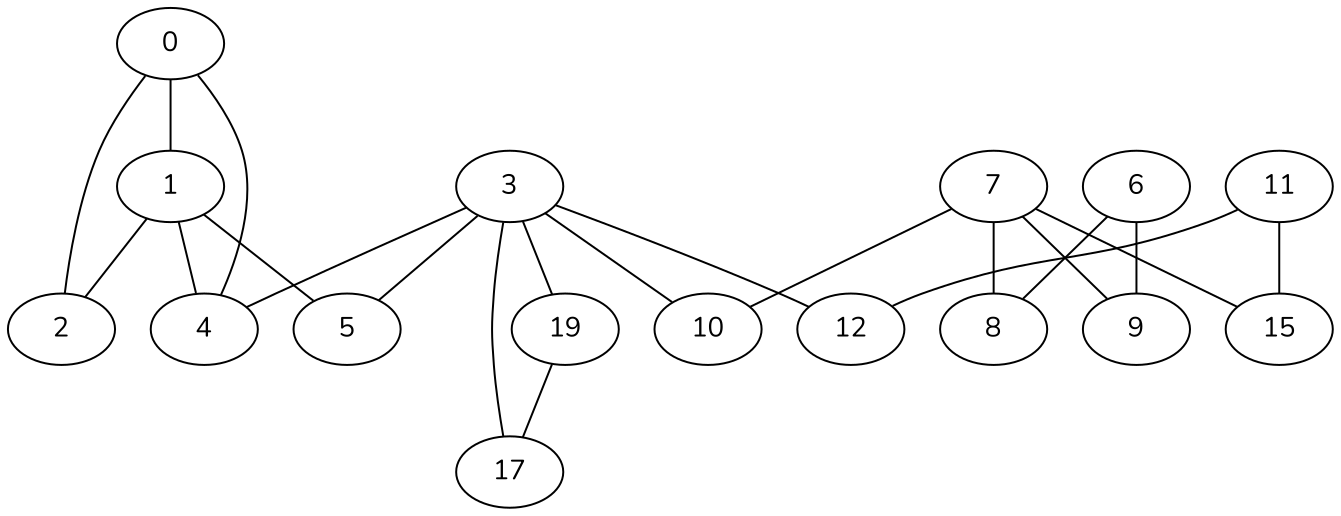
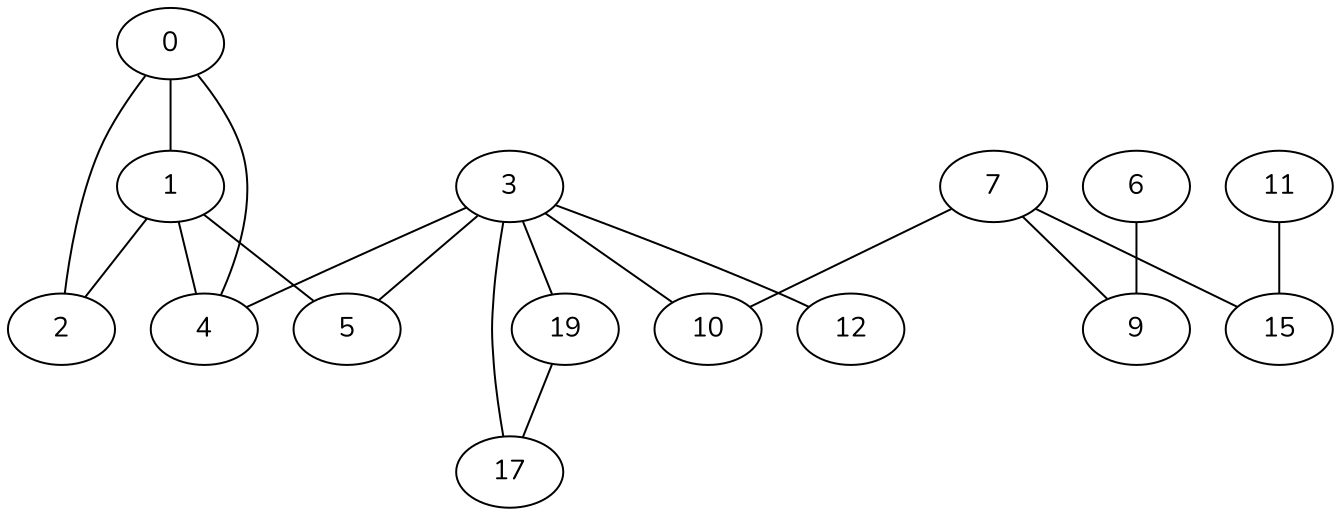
(1092, 253) -> none
(994, 329) -> none
